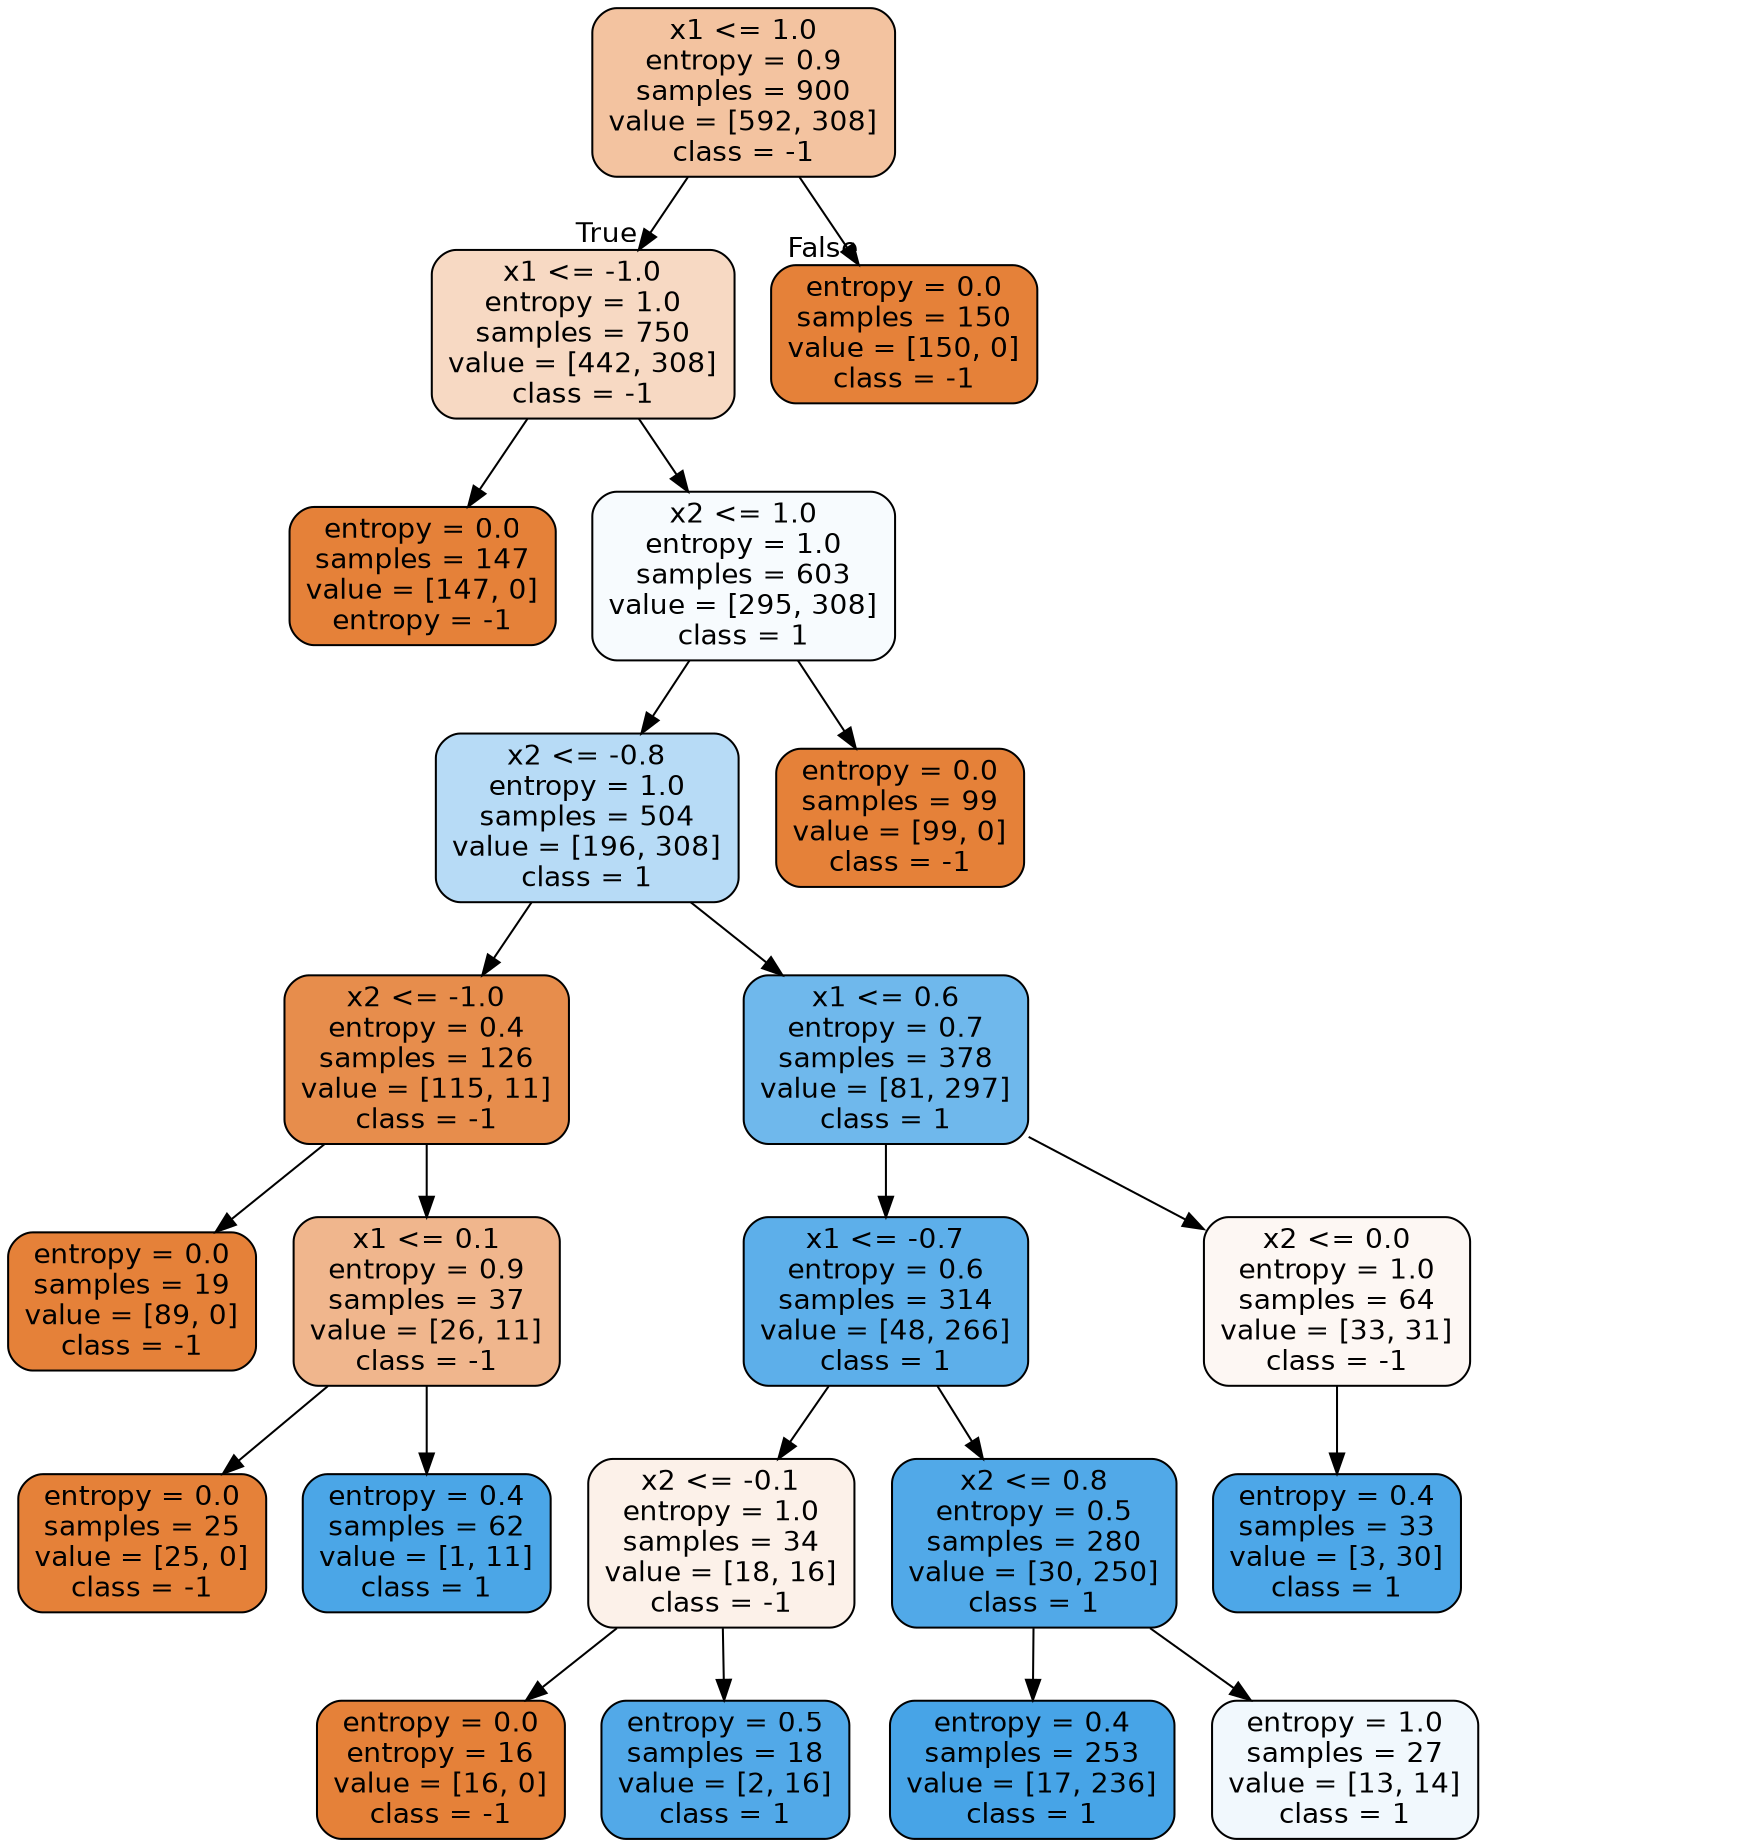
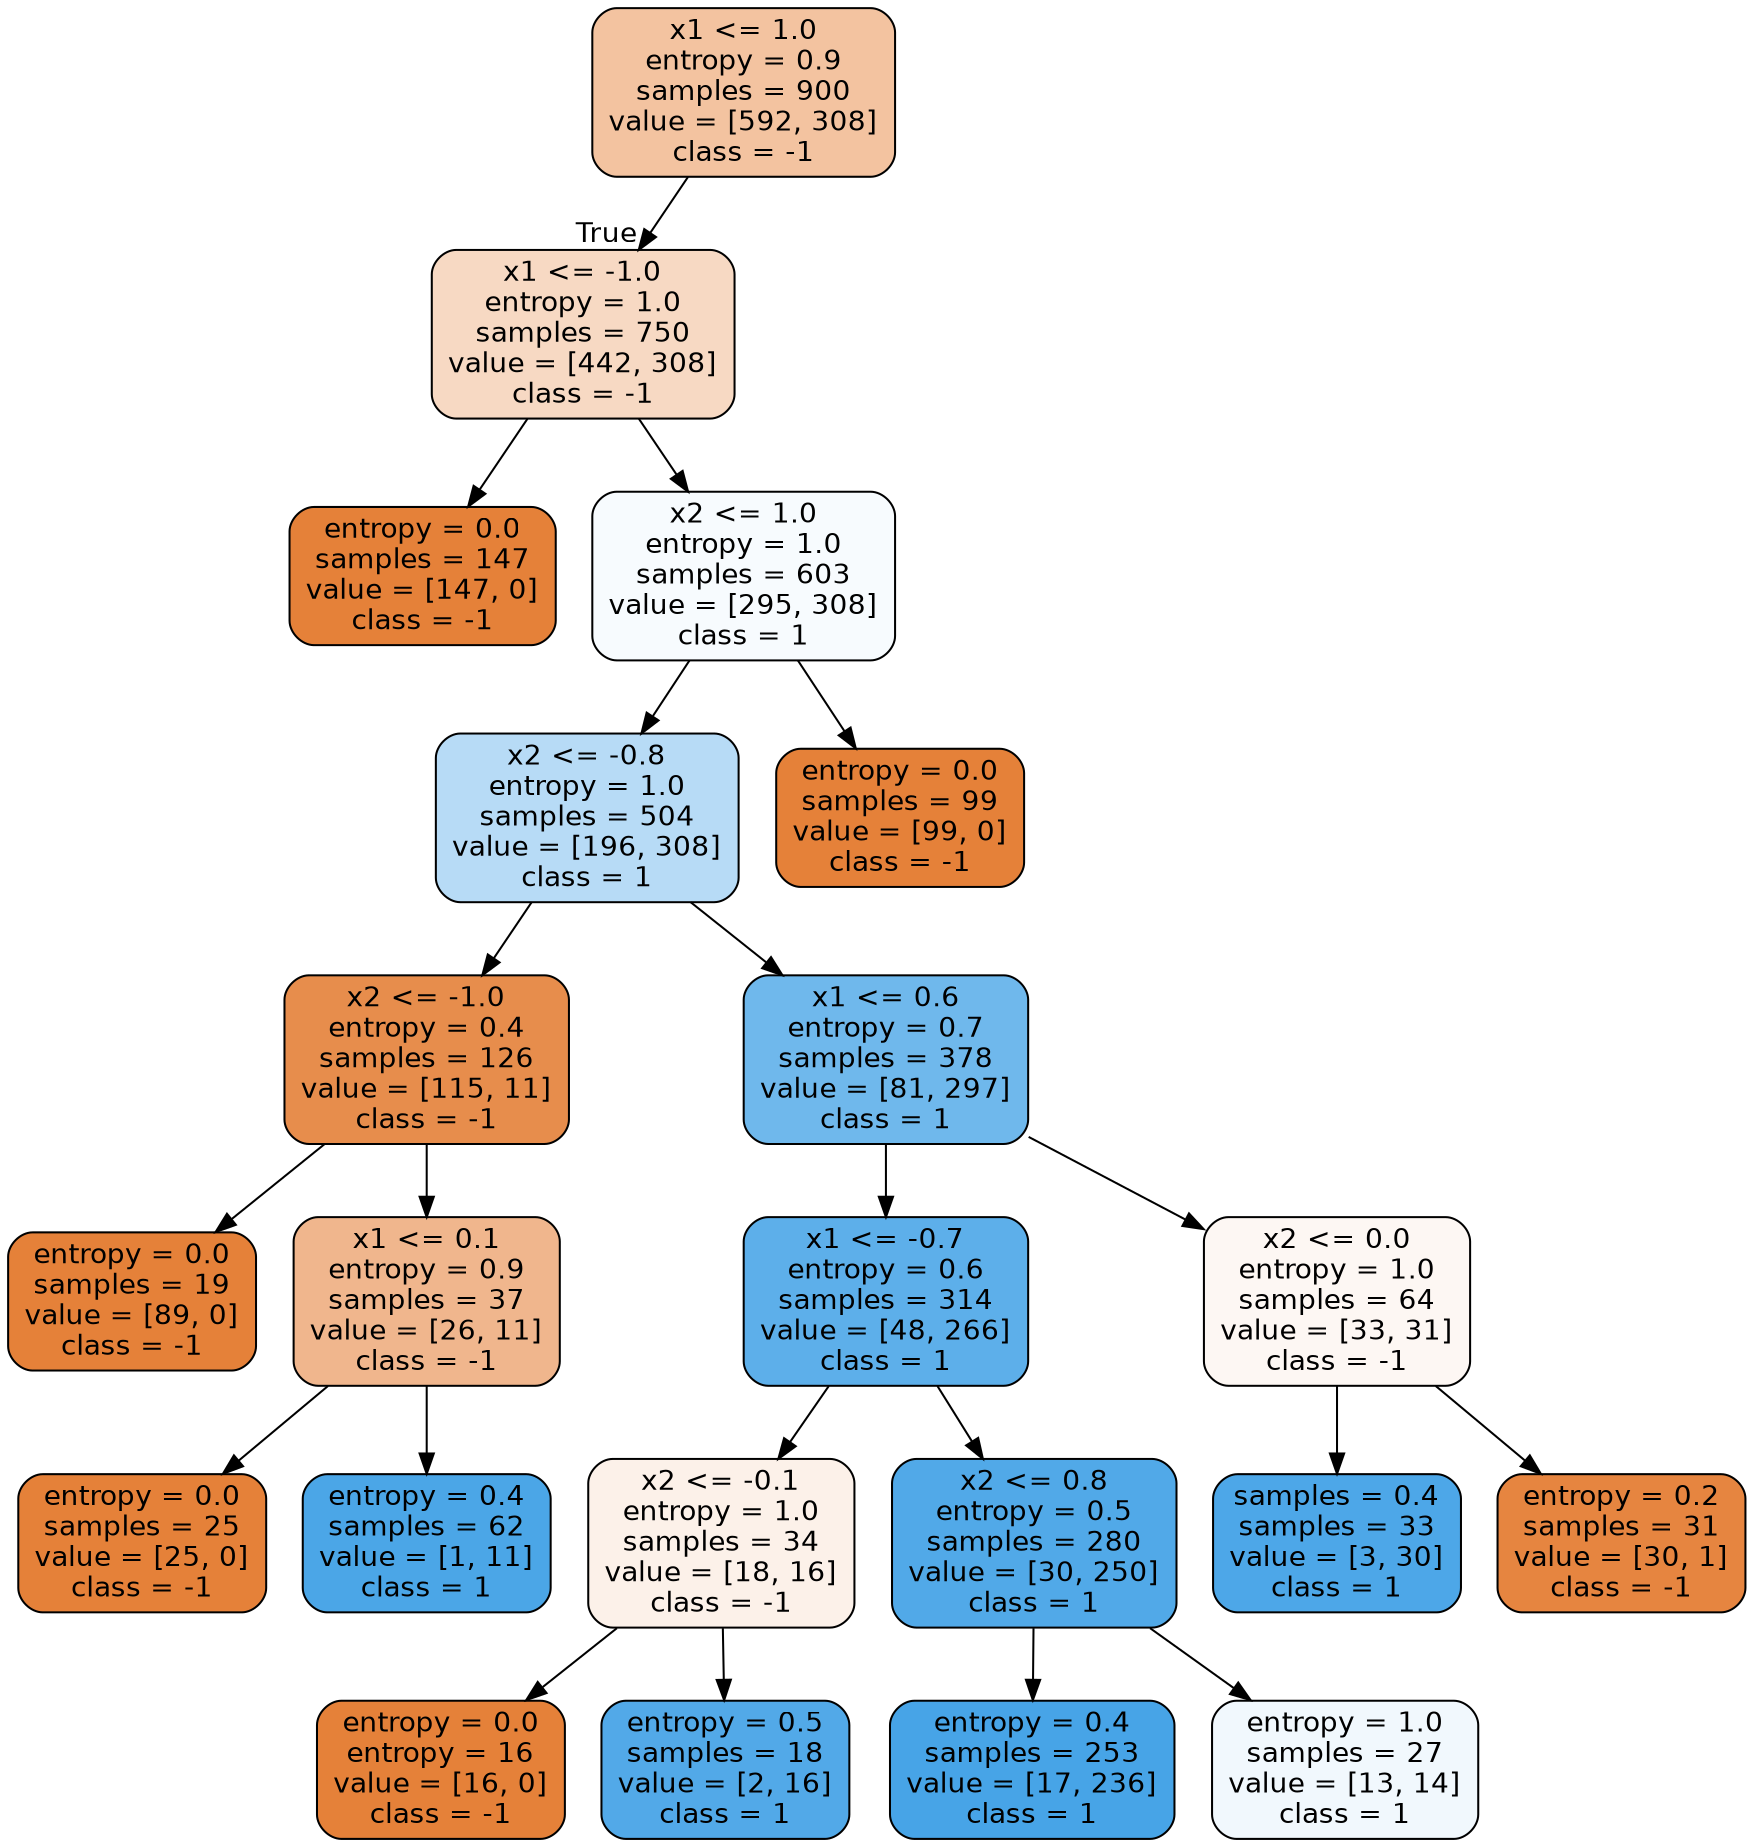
(904, 334) -> none
(423, 576) -> (423, 576)
(1337, 1543) -> (1337, 1543)
none -> (1621, 1543)
